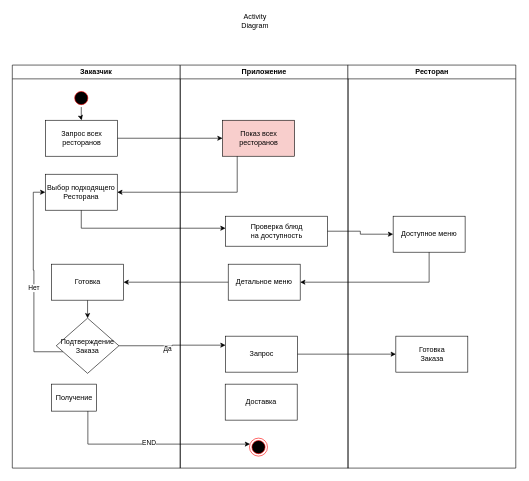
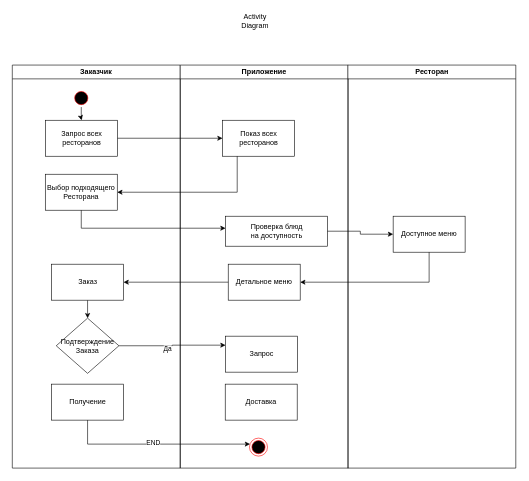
(259, 138) -> (259, 138)
(35, 192) -> none
(88, 282) -> (88, 282)
(390, 354) -> none
(432, 354) -> none
(74, 398) -> (88, 402)
